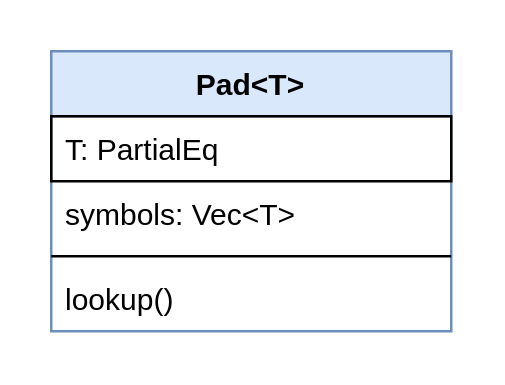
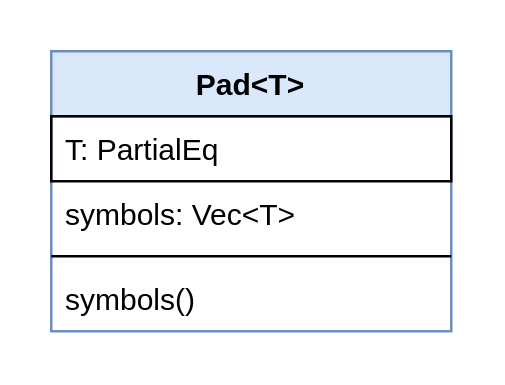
(128, 300) -> (137, 300)
